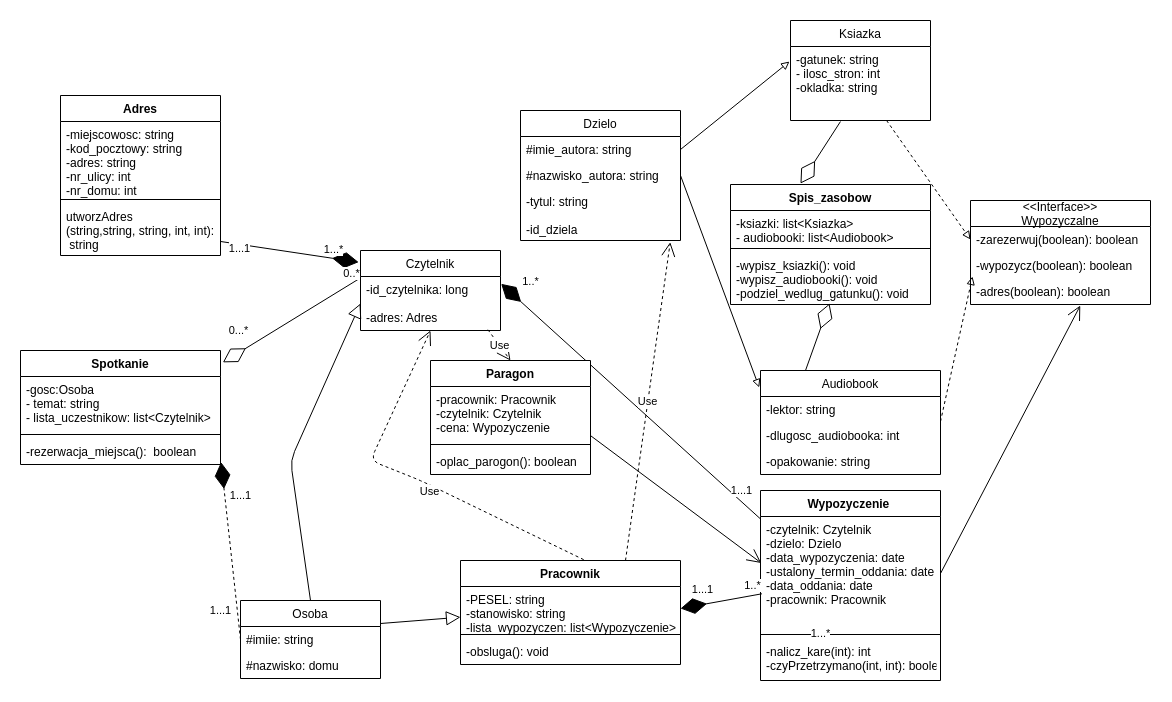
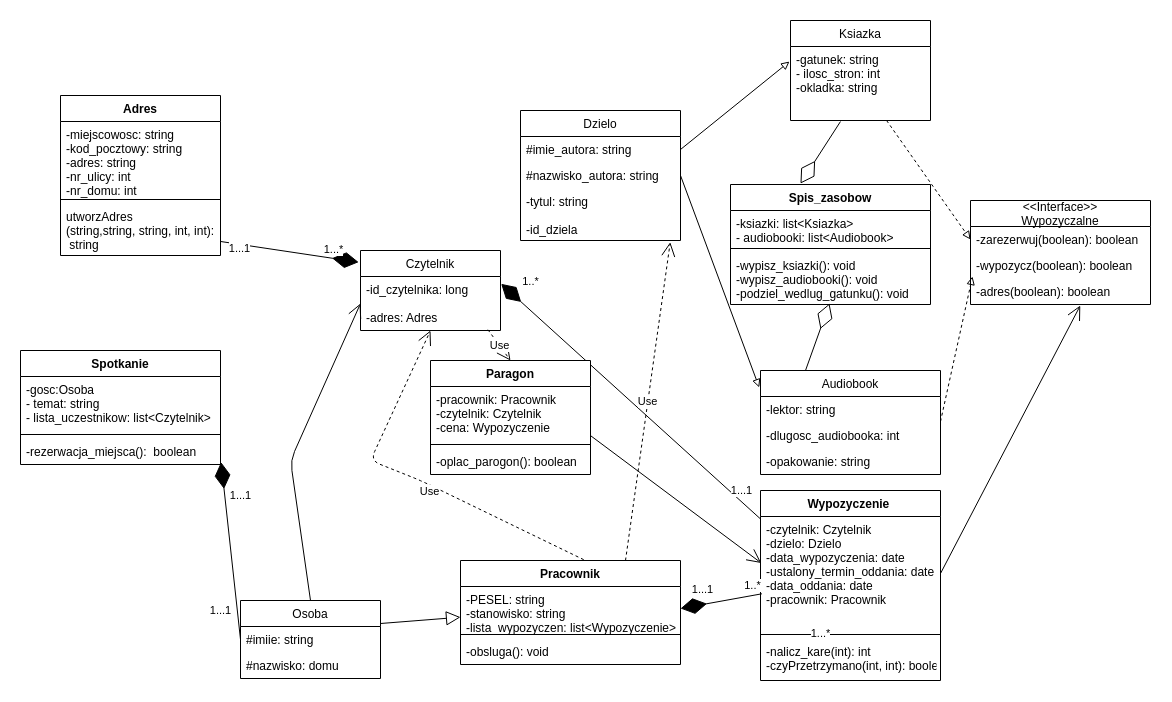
(301, 314) -> none
(354, 318) -> (357, 312)
(232, 563) -> (232, 563)
